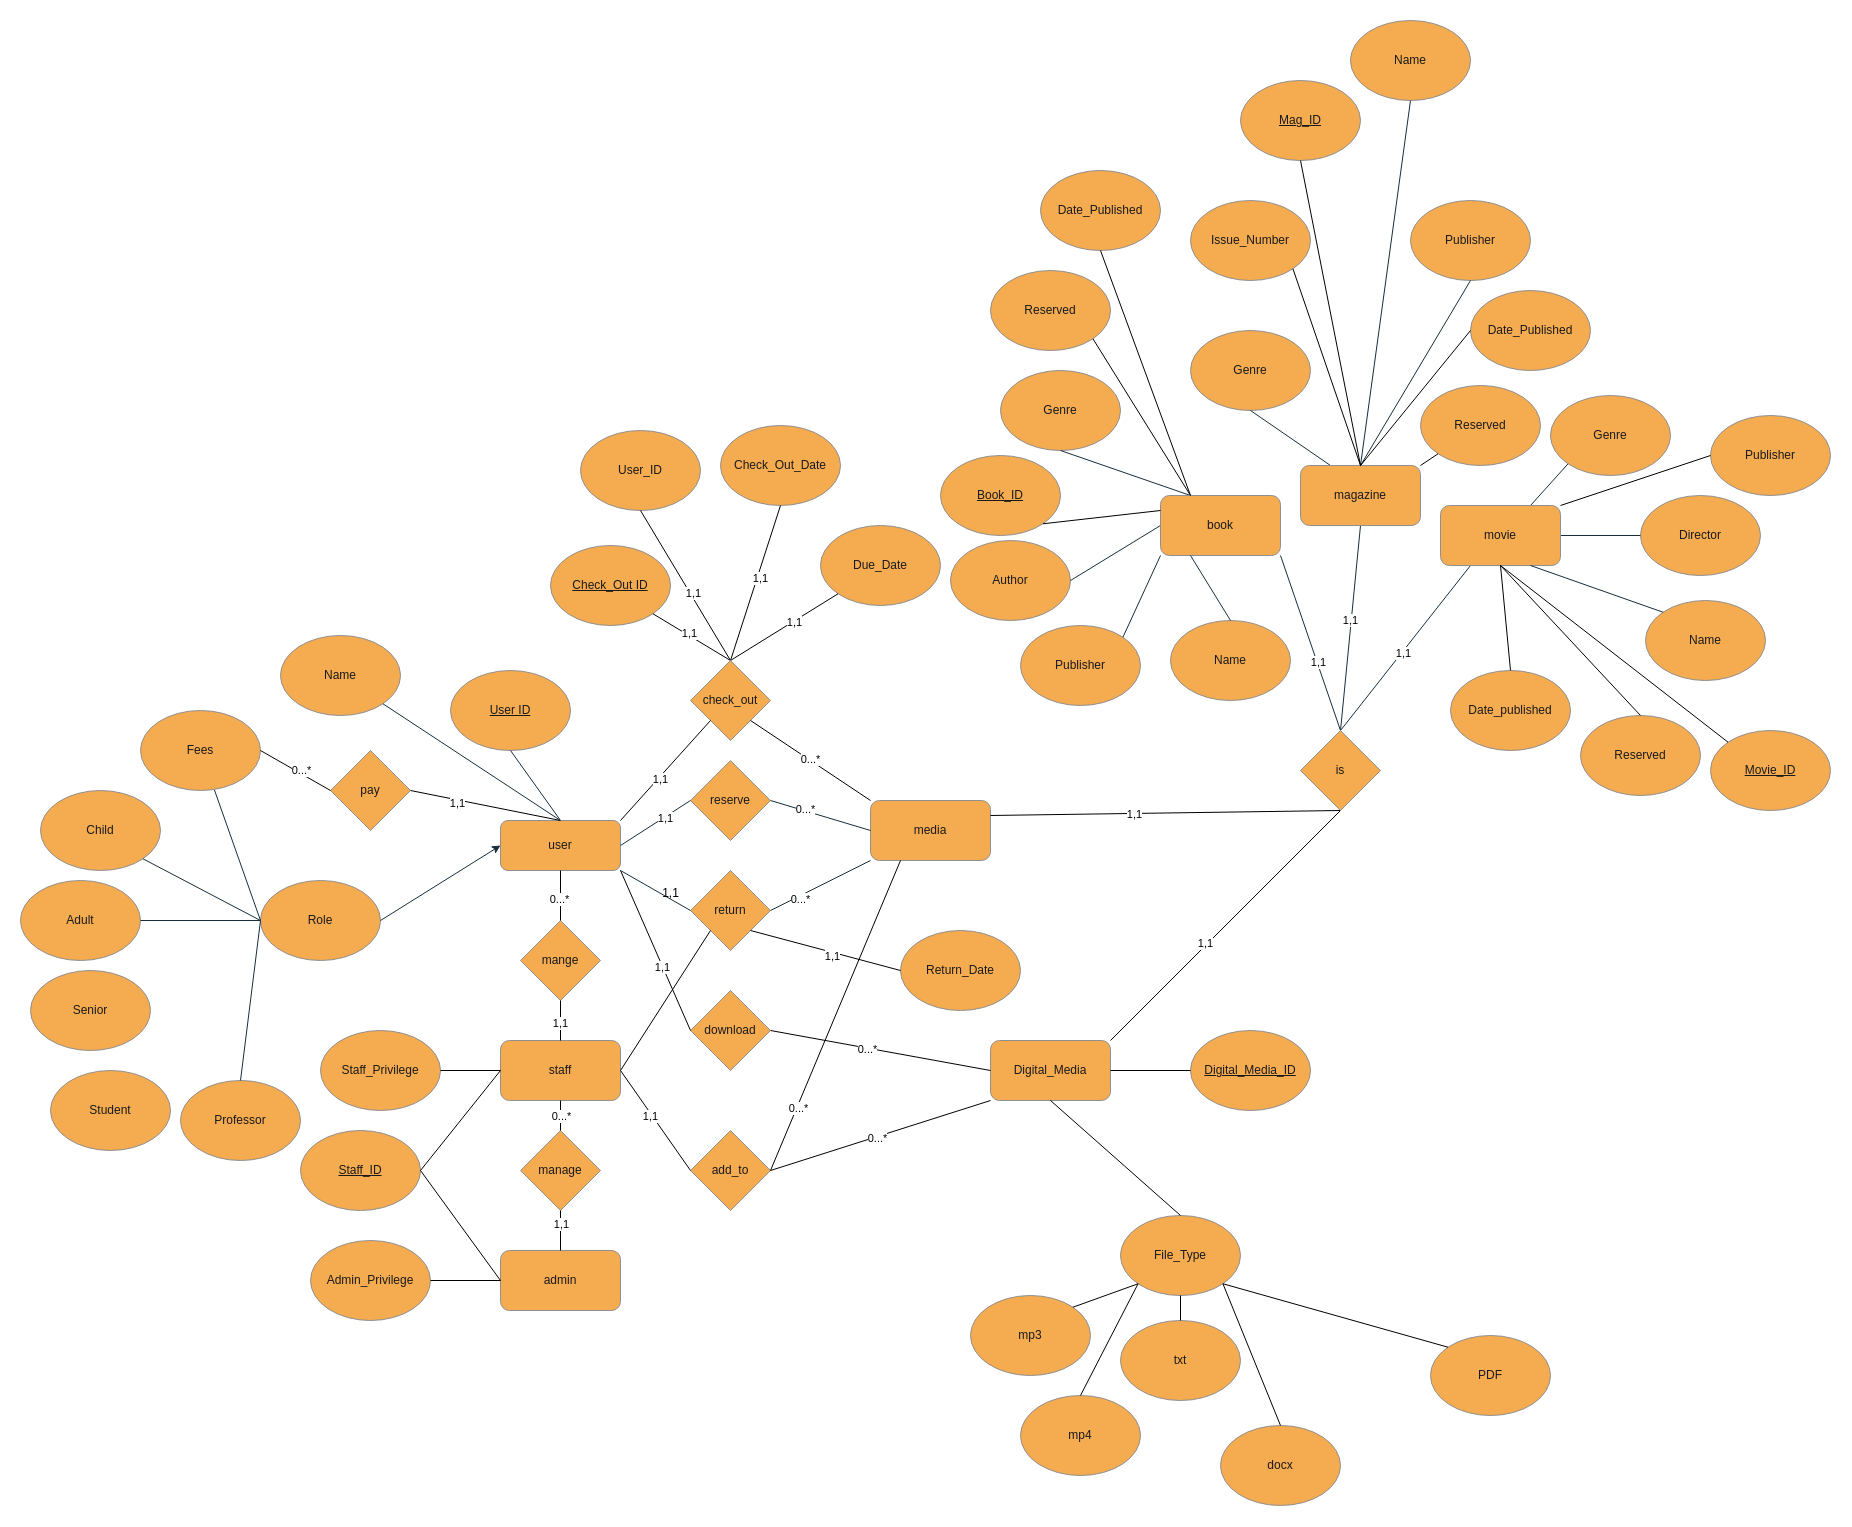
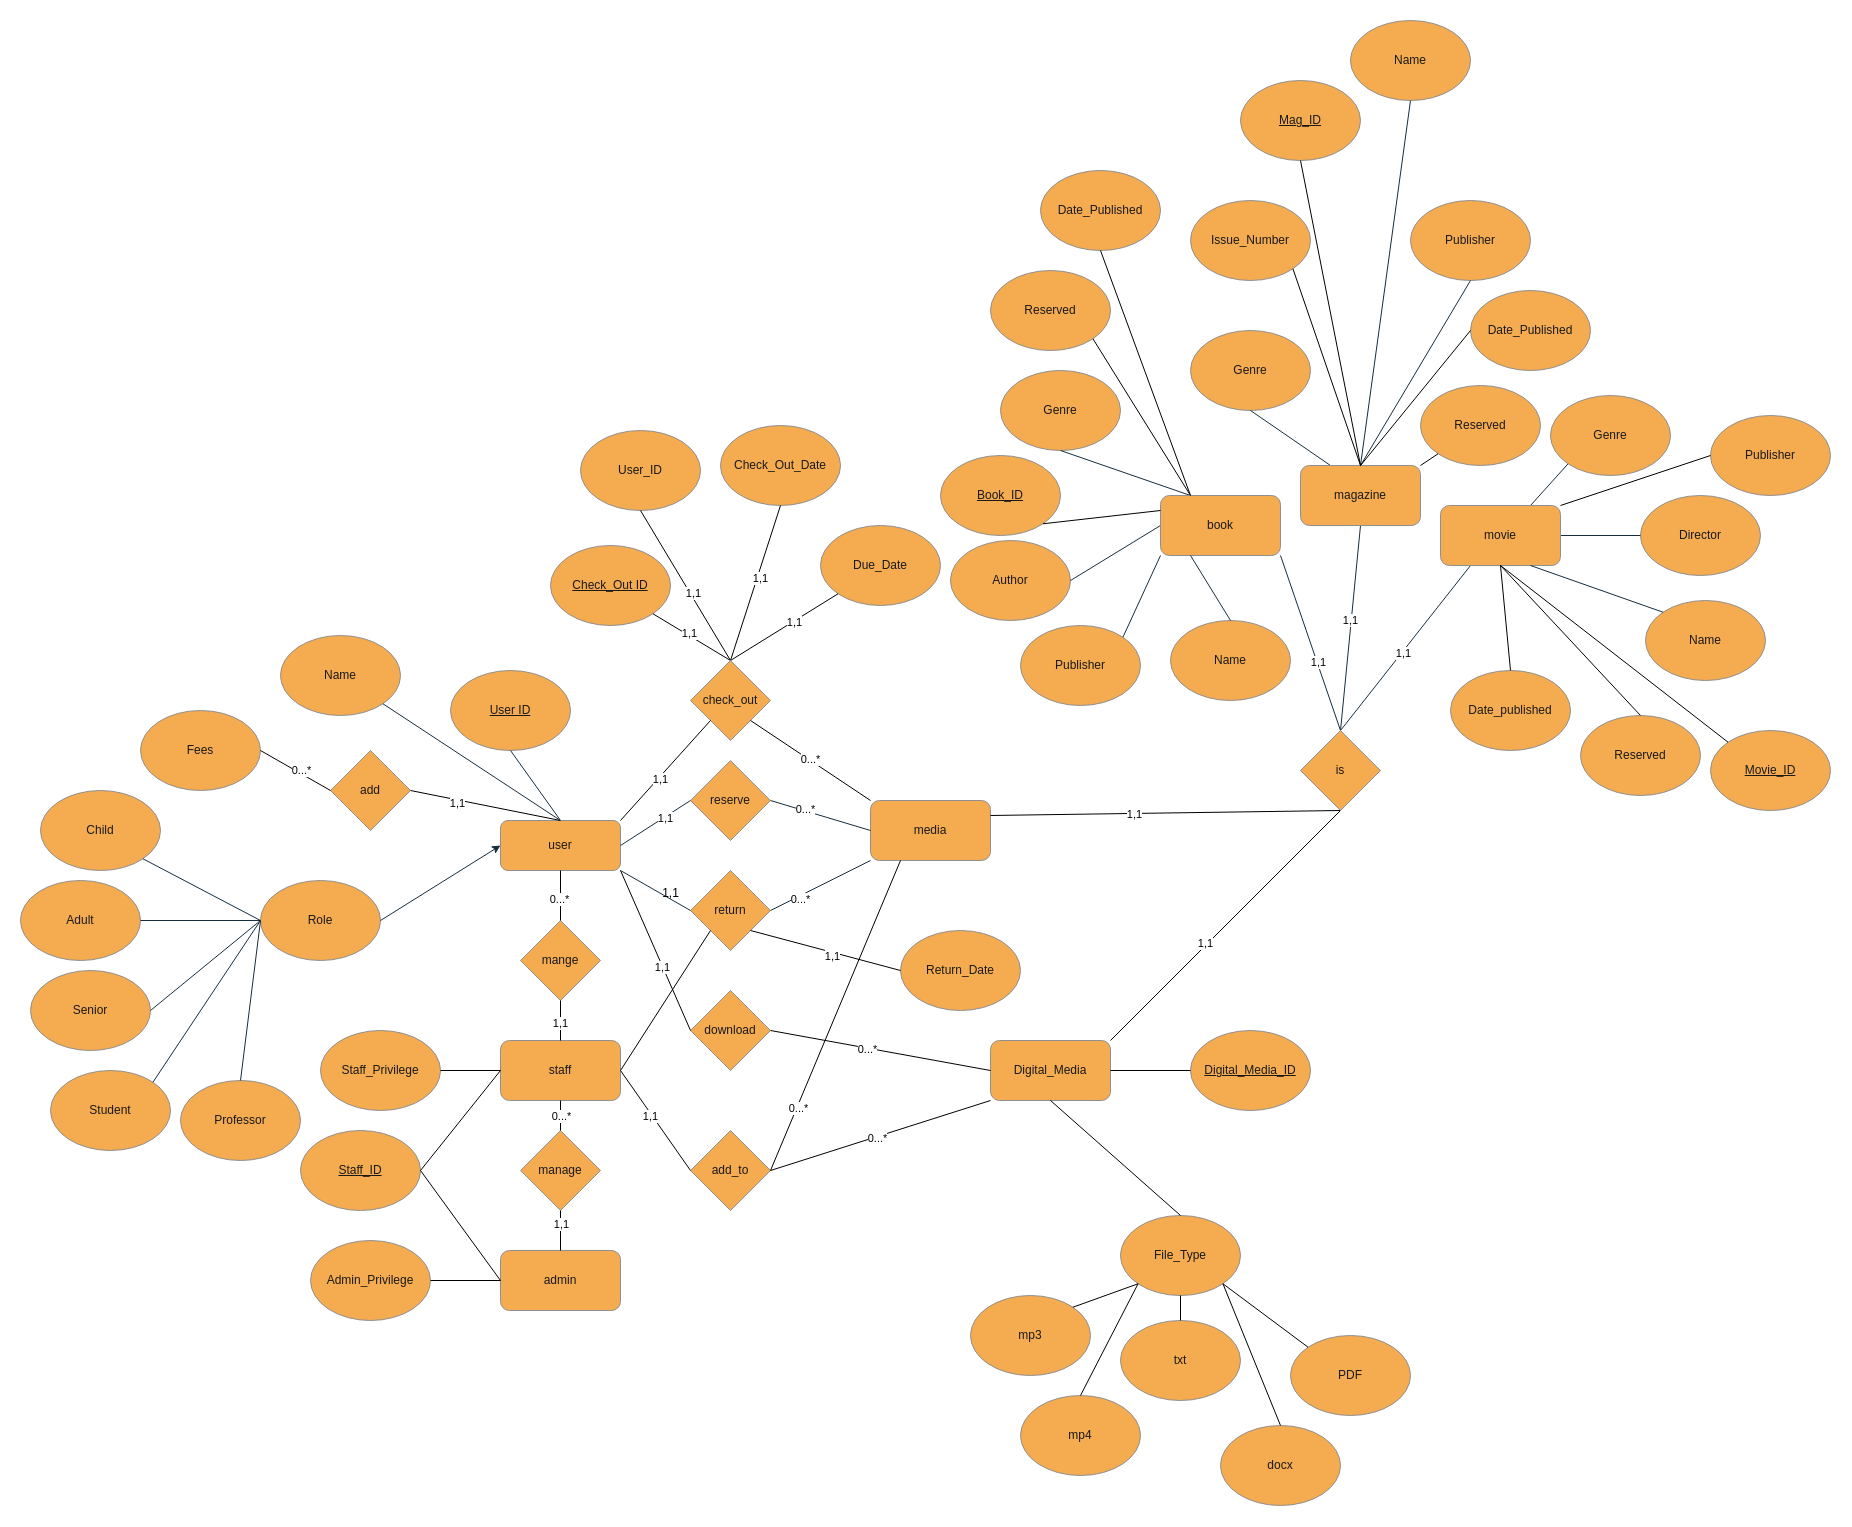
(371, 791) -> (371, 791)
(237, 854) -> (202, 969)
none -> (206, 1003)
(1491, 1376) -> (1351, 1376)
